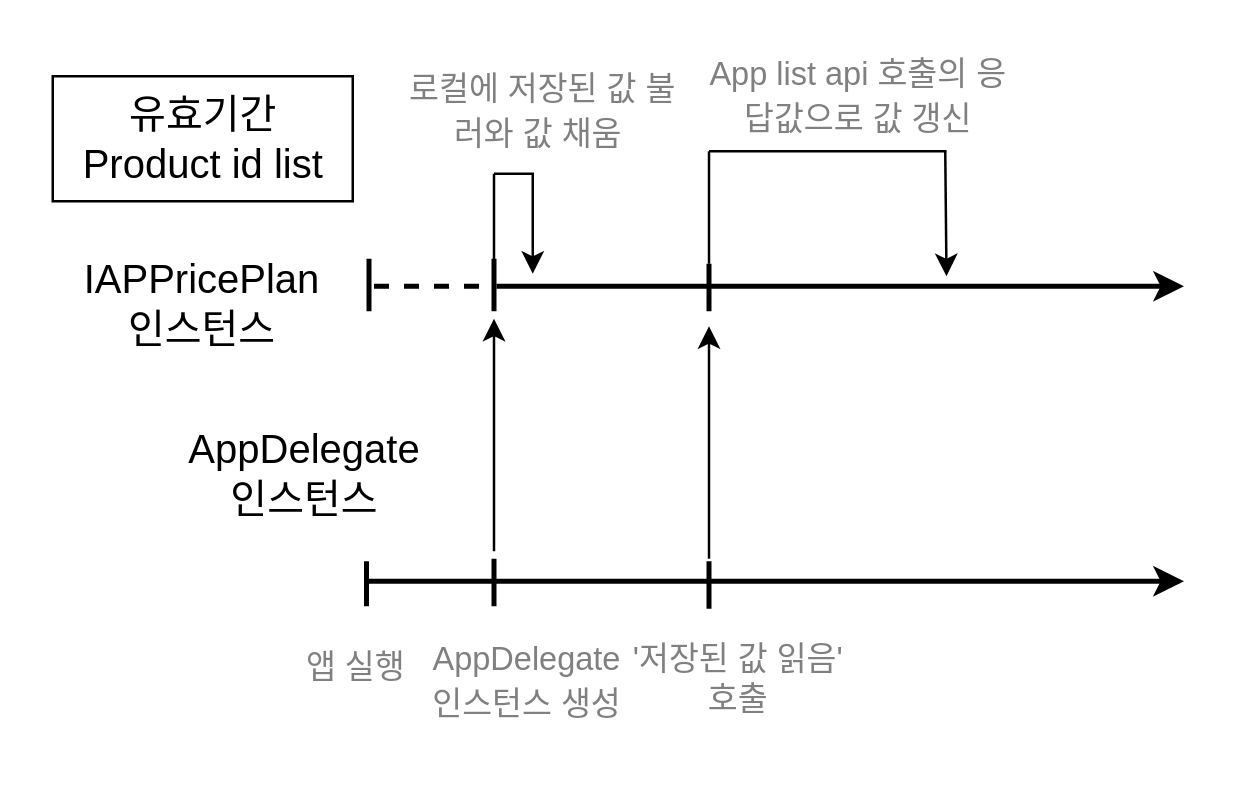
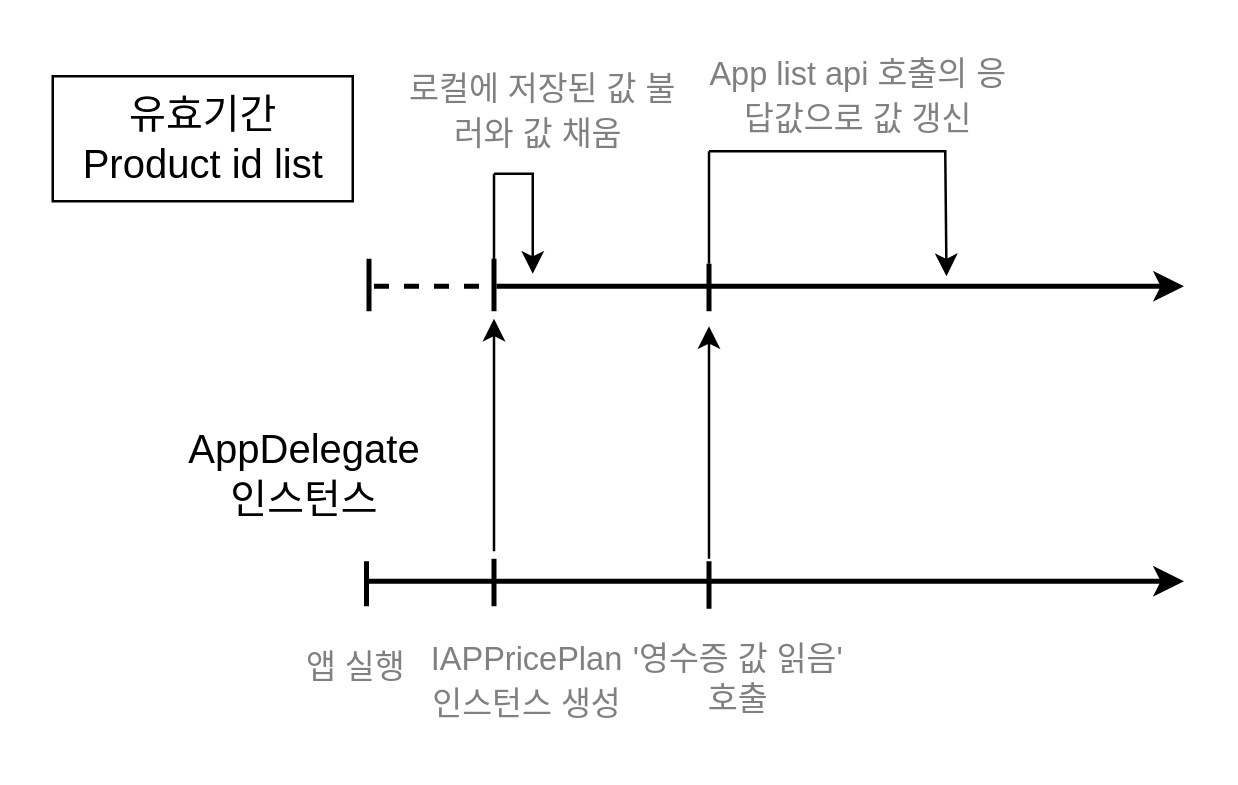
(203, 304) -> none
(528, 679) -> (528, 679)
(739, 679) -> (739, 679)
